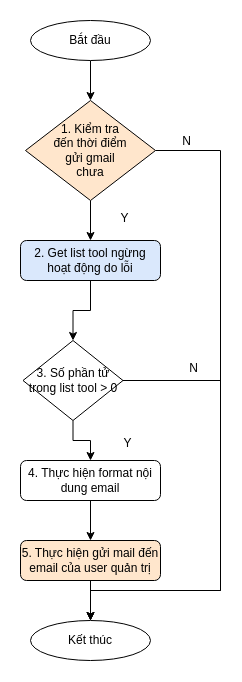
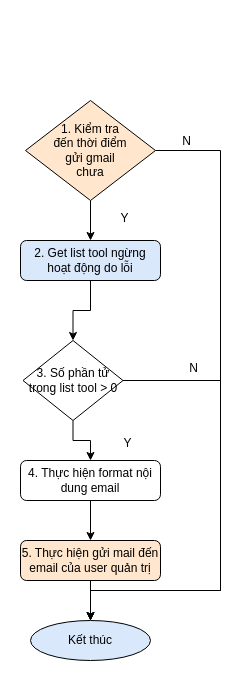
(91, 41) -> none
(91, 77) -> none
(91, 641) -> (91, 641)
